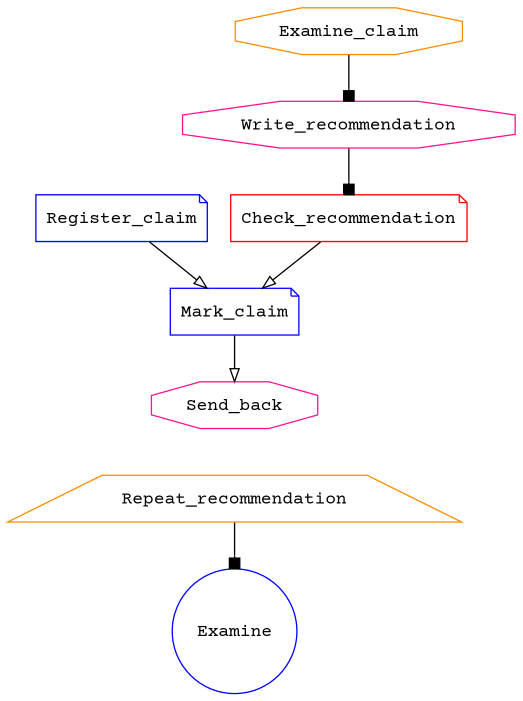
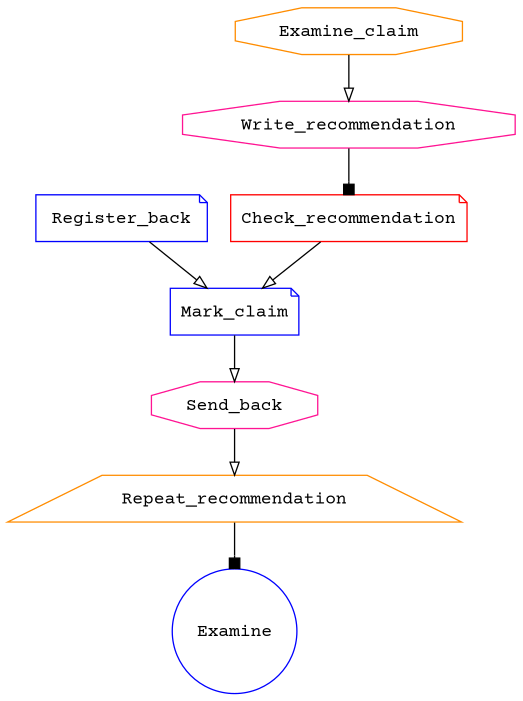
(349, 72) -> (349, 72)
(122, 218) -> (122, 218)
none -> (235, 446)
